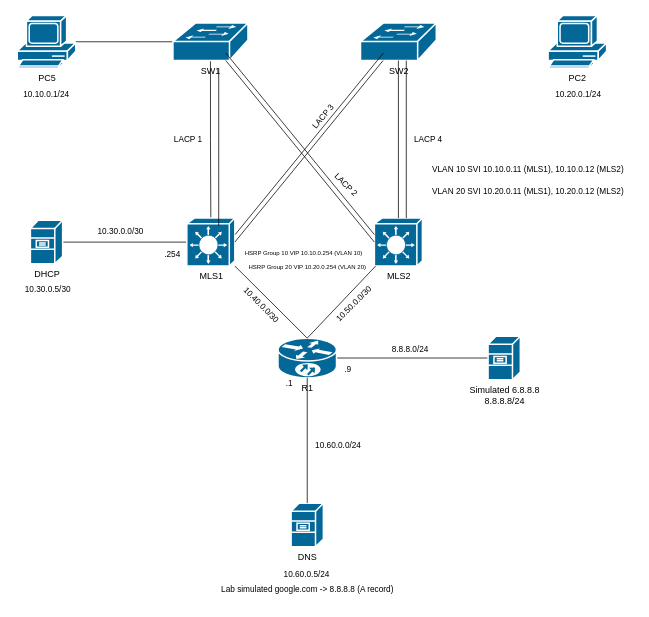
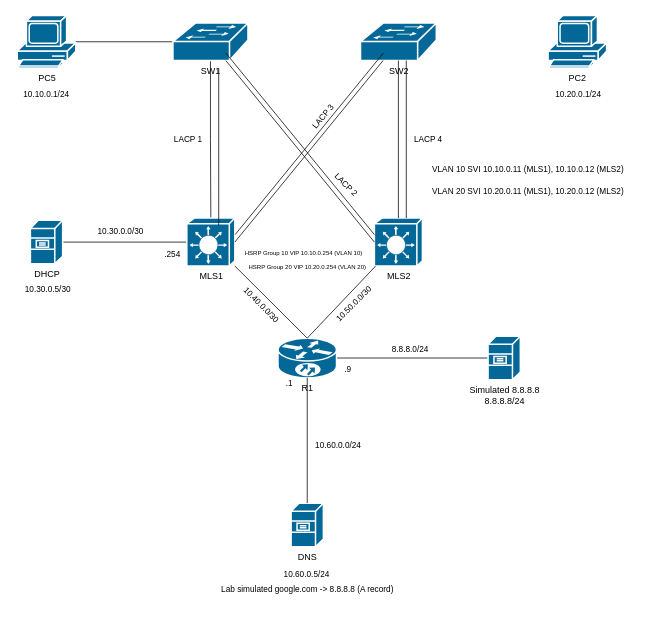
(505, 396) -> (505, 396)
